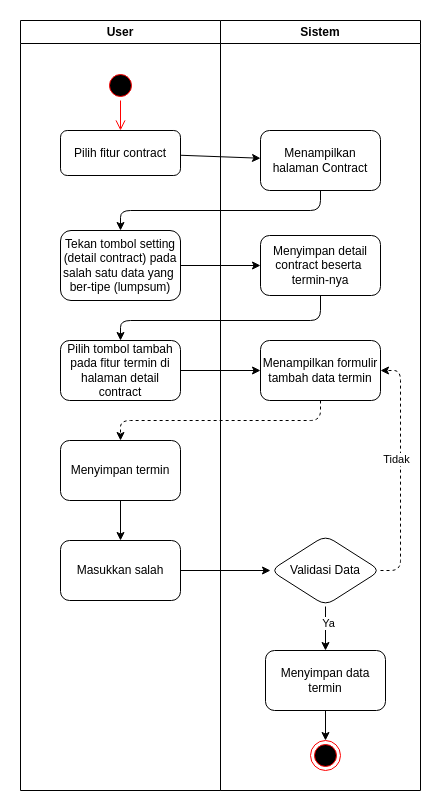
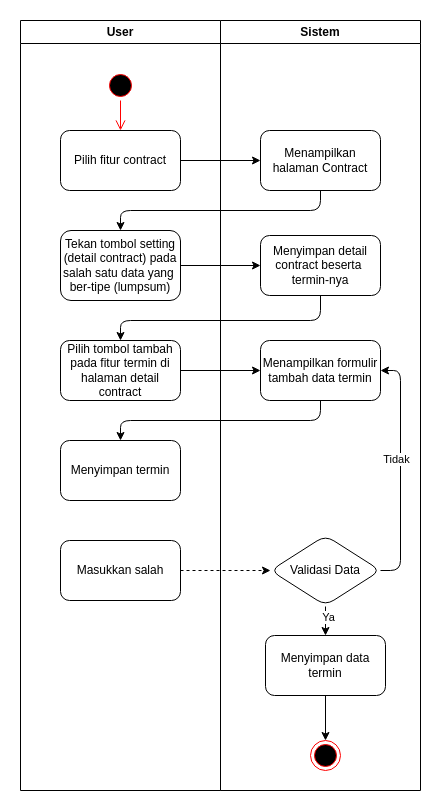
(121, 153) -> (121, 161)
(223, 421) -> (223, 421)
(121, 517) -> none
(401, 523) -> (401, 523)
(223, 571) -> (223, 571)
(326, 681) -> (326, 666)
